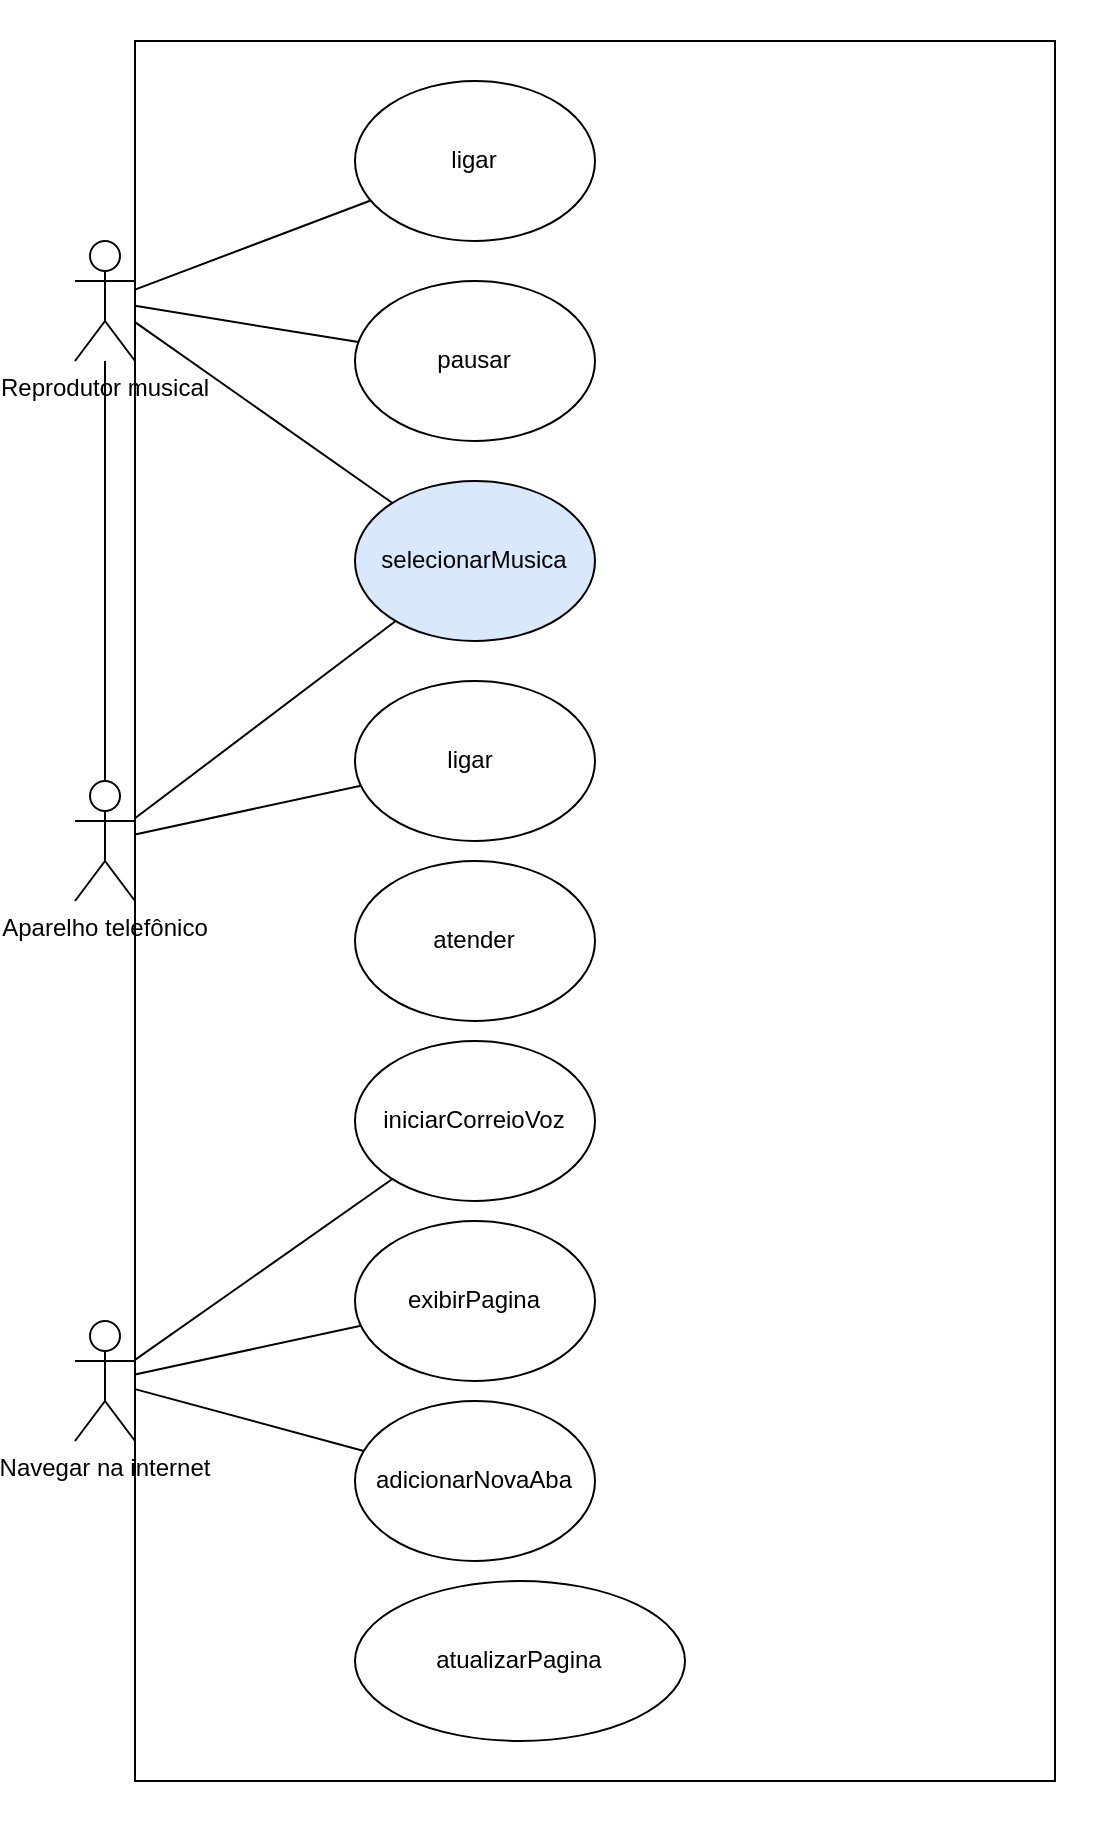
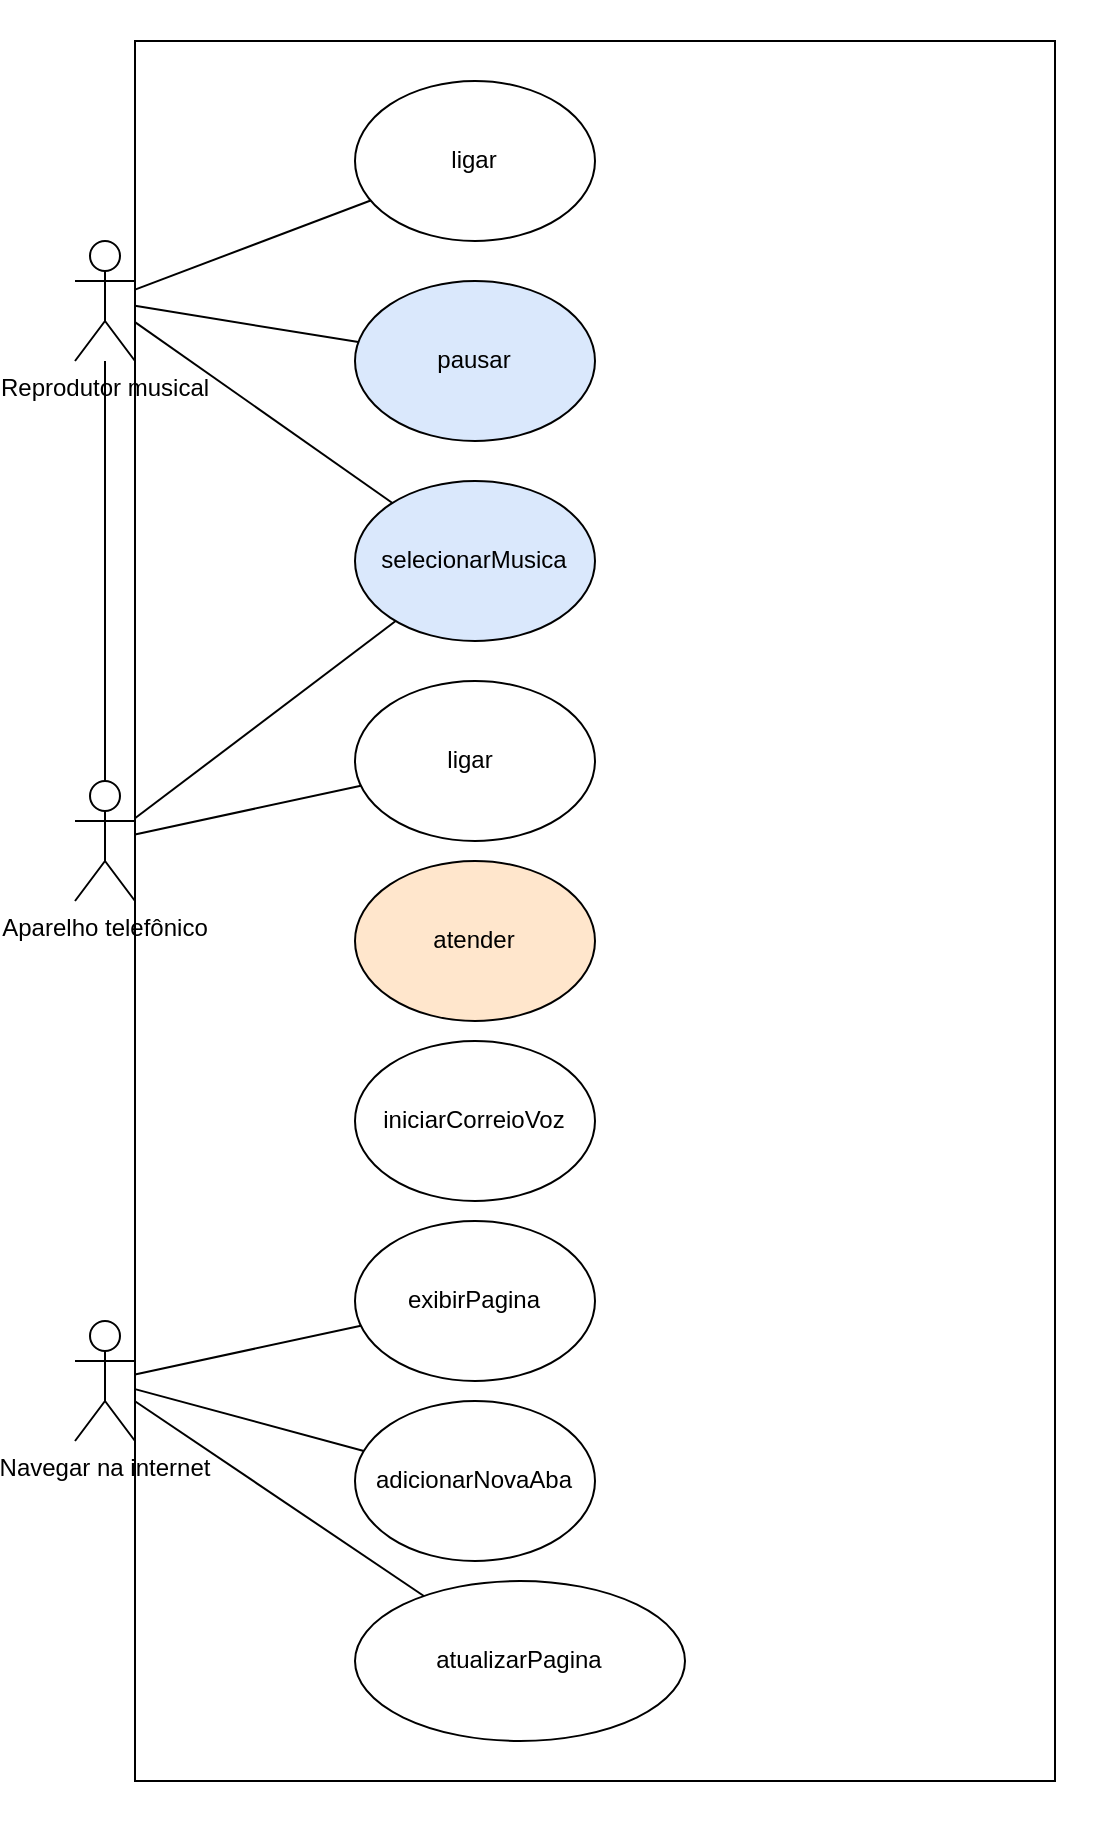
(475, 361) -> (475, 361)
(475, 941) -> (475, 941)
(264, 1269) -> (279, 1499)
